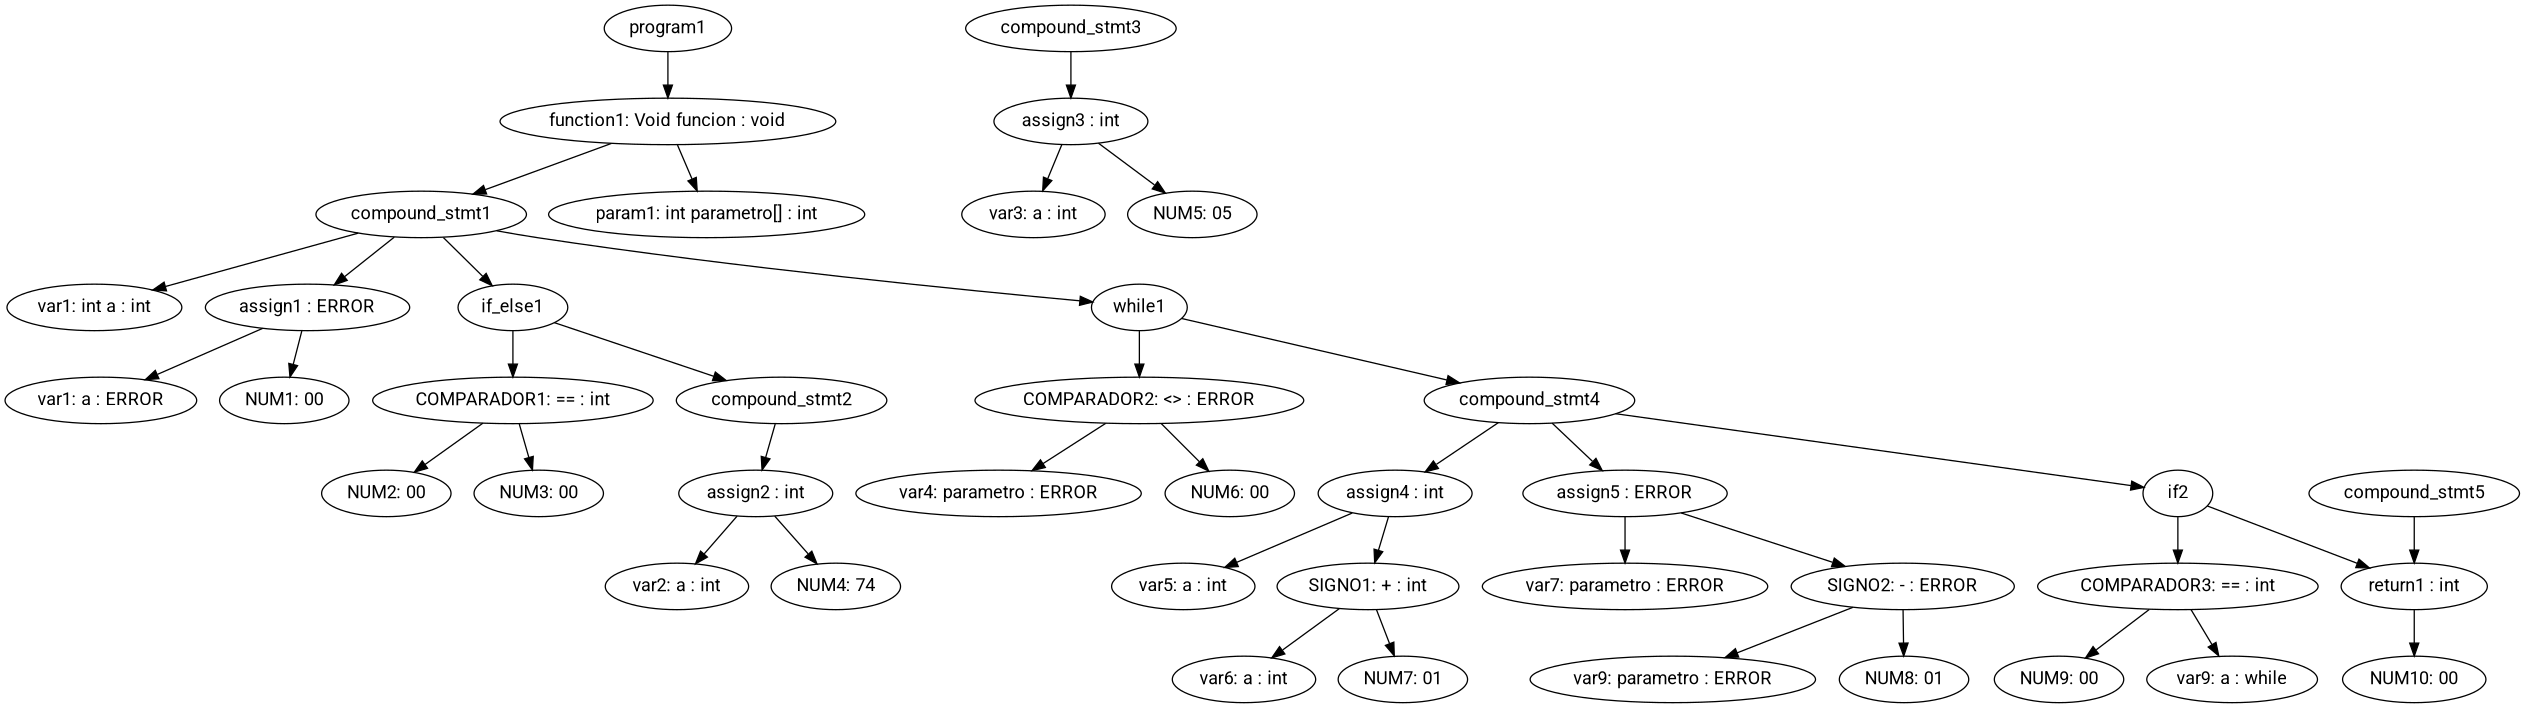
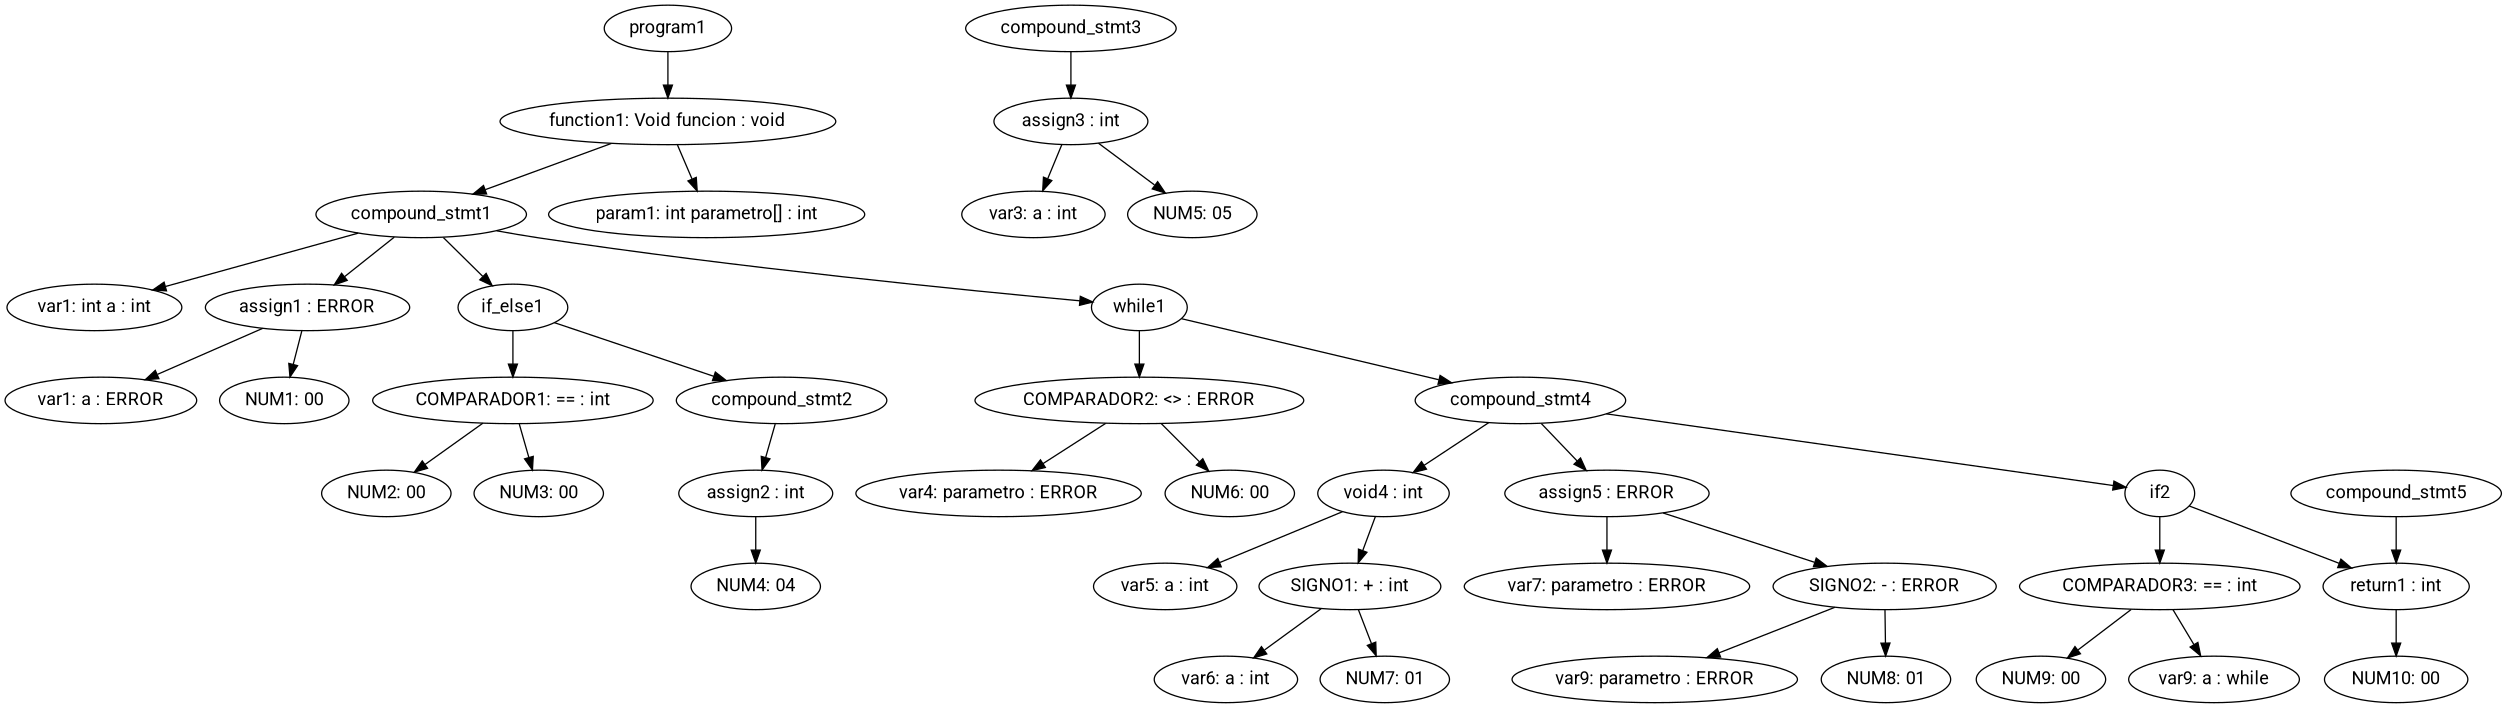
(1395, 493) -> (1384, 493)
(677, 586) -> none
(836, 586) -> (756, 586)
